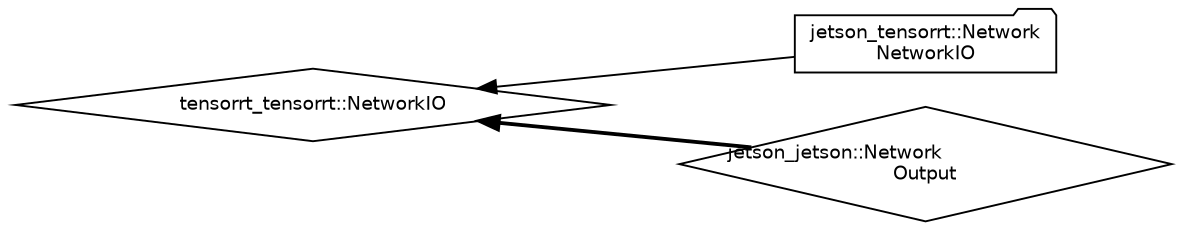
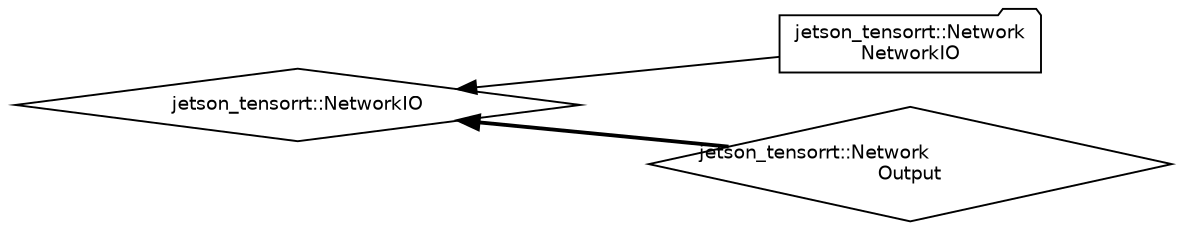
(313, 105) -> (298, 105)
(926, 164) -> (910, 164)
